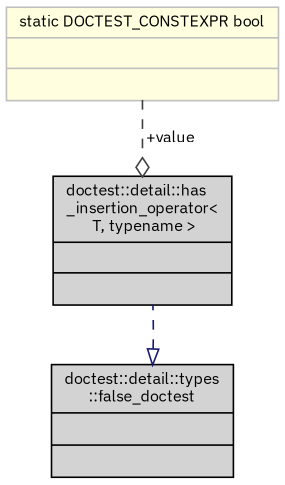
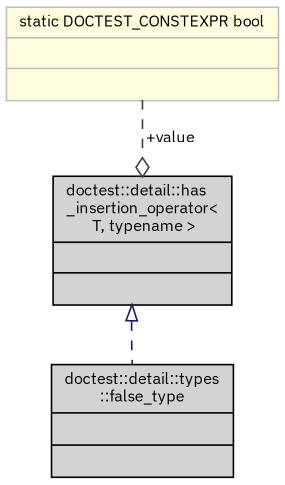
(153, 327) -> (132, 343)
(142, 397) -> (142, 397)
